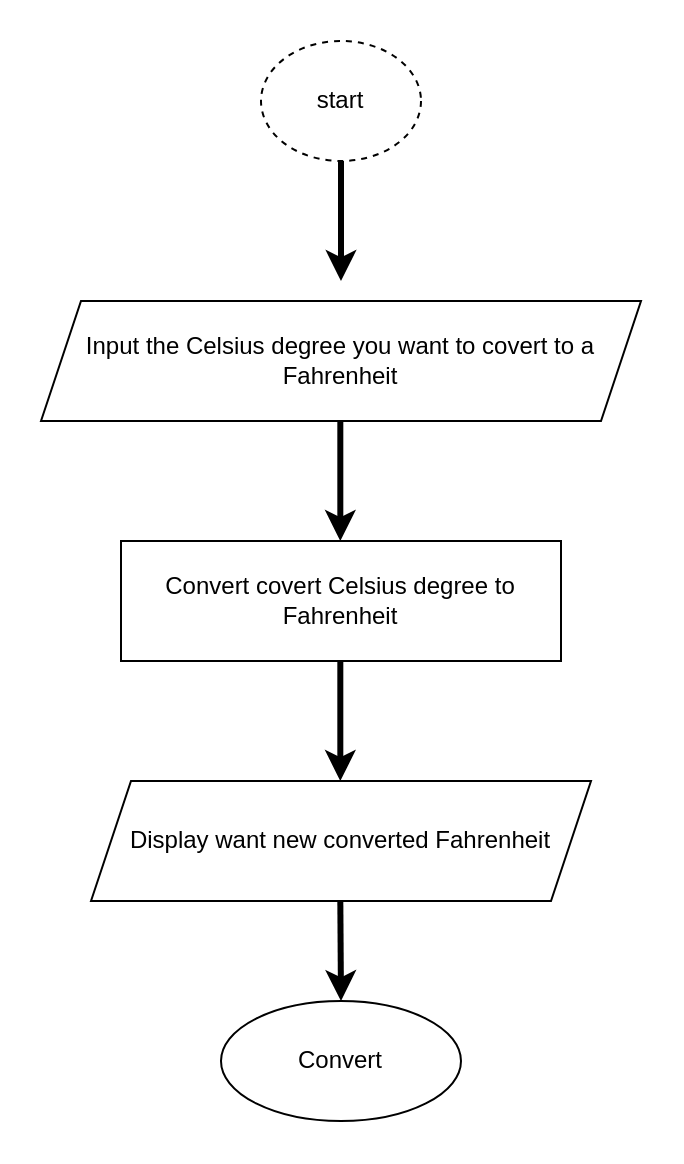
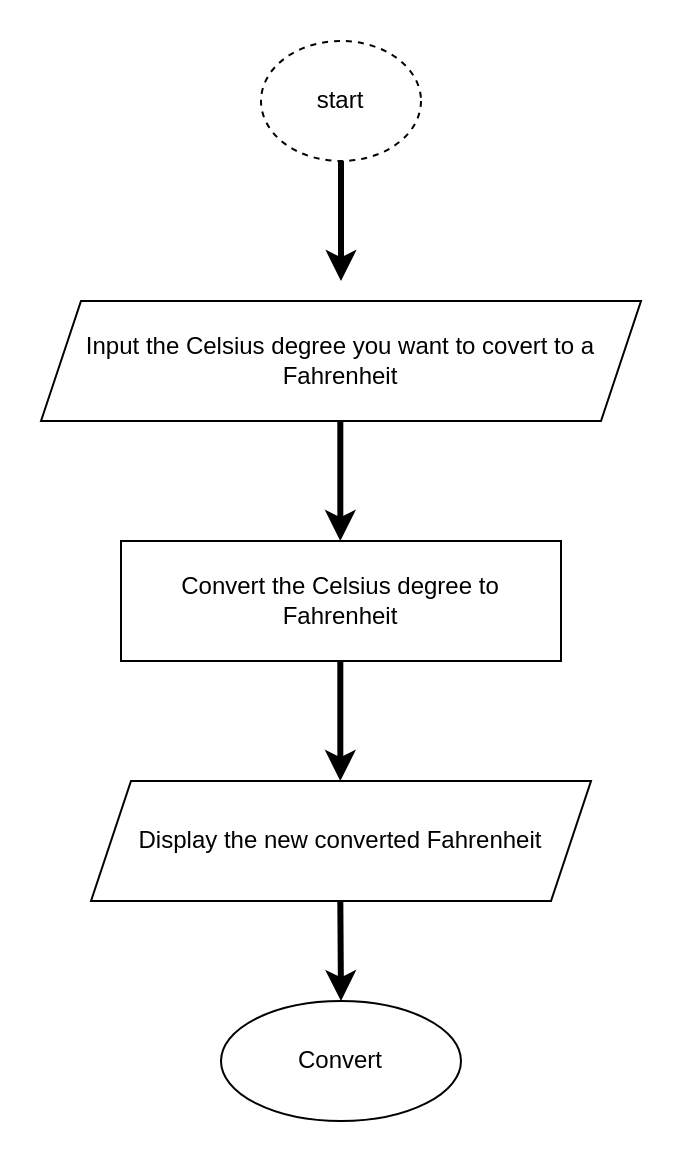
(341, 601) -> (341, 601)
(341, 841) -> (341, 841)
